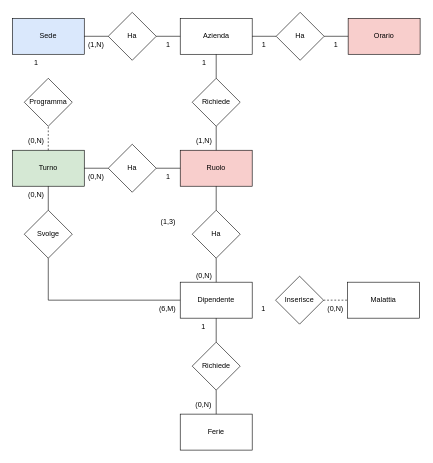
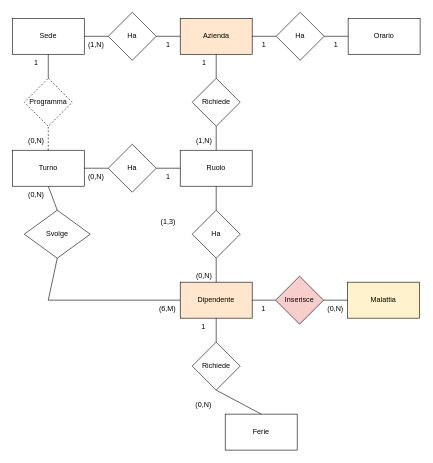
(48, 36) -> (48, 36)
(216, 36) -> (216, 36)
(384, 36) -> (384, 36)
none -> (48, 66)
(48, 102) -> (48, 102)
(48, 168) -> (48, 168)
(216, 168) -> (216, 168)
(48, 234) -> (57, 234)
(216, 300) -> (216, 300)
none -> (265, 300)
(300, 300) -> (300, 300)
(336, 300) -> (336, 300)
(384, 300) -> (384, 300)
(216, 432) -> (261, 432)
